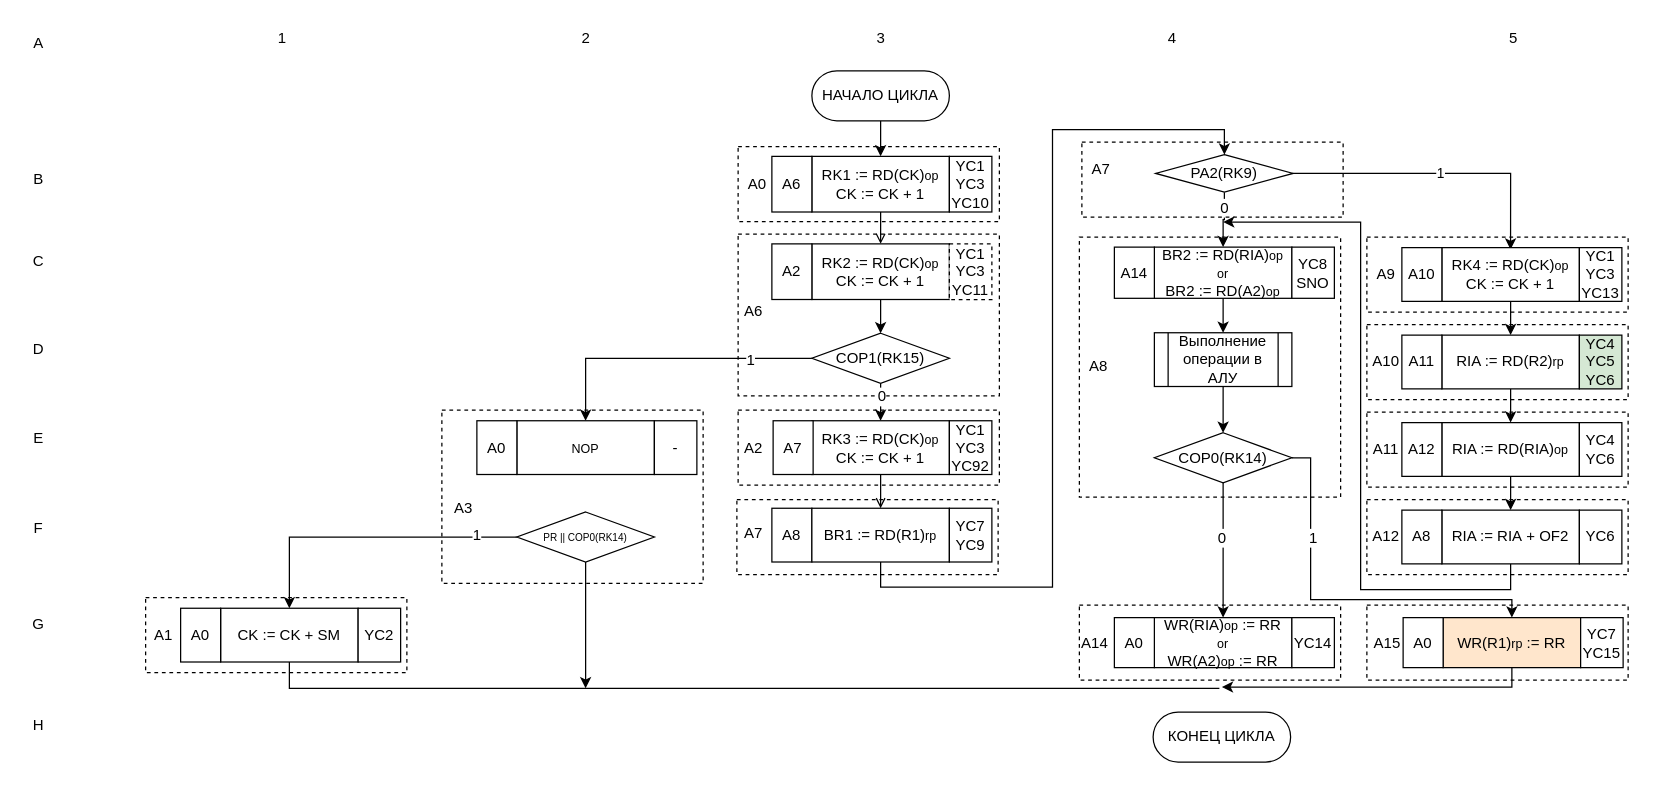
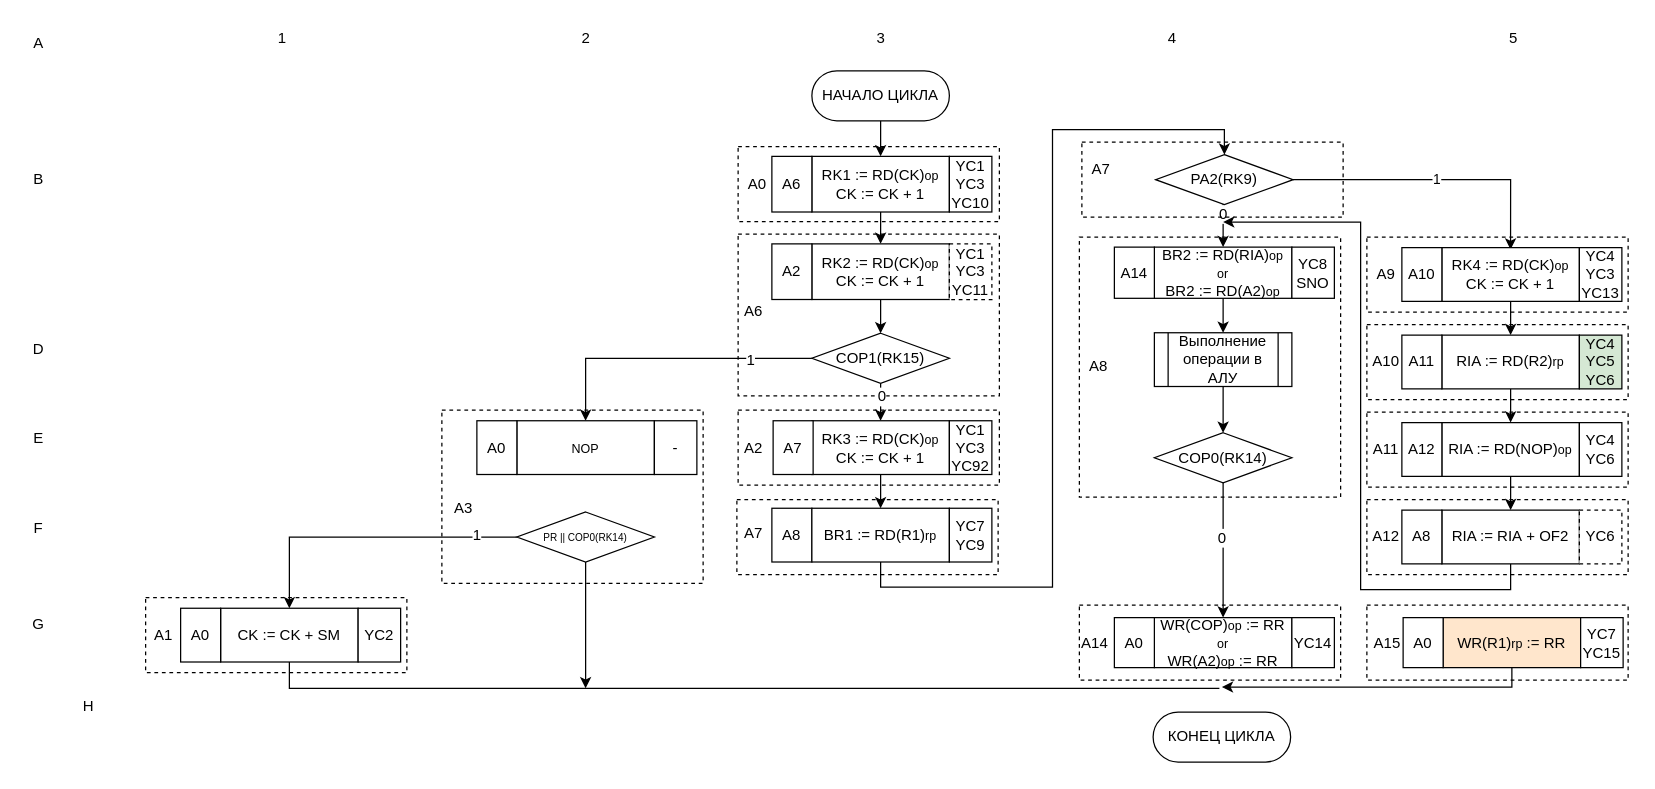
(1224, 173) -> (1224, 180)
(881, 236) -> (881, 234)
(38, 262) -> none
(1601, 274) -> (1601, 274)
(1511, 449) -> (1511, 449)
(881, 500) -> (881, 498)
(1601, 537) -> (1601, 537)
(1337, 599) -> none
(1223, 643) -> (1223, 643)
(38, 726) -> (88, 707)
